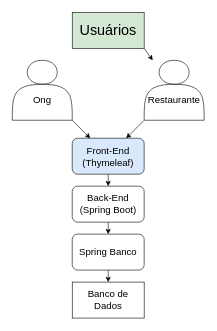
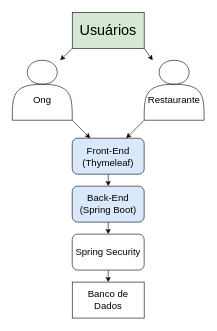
none -> (64, 56)
(108, 204) -> (108, 204)
(108, 252) -> (108, 252)
